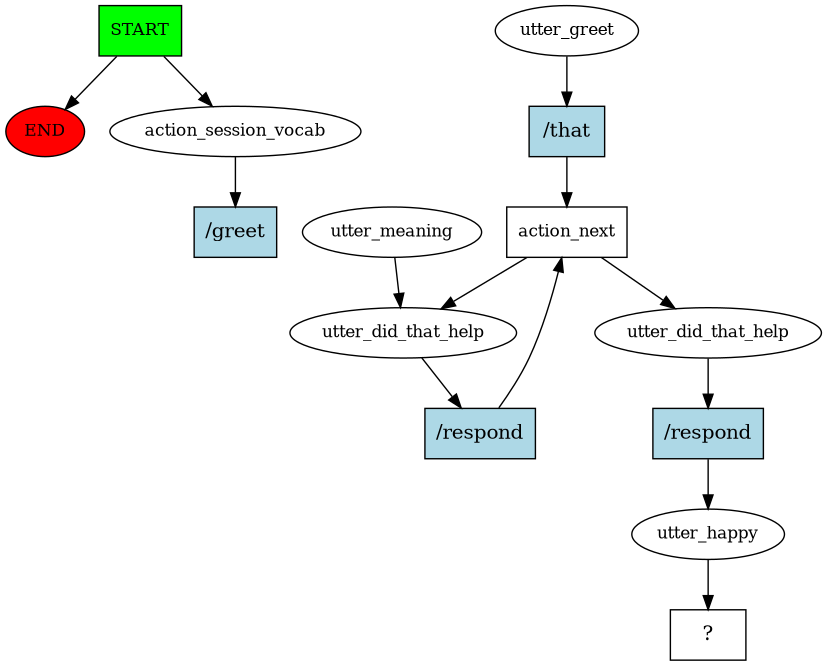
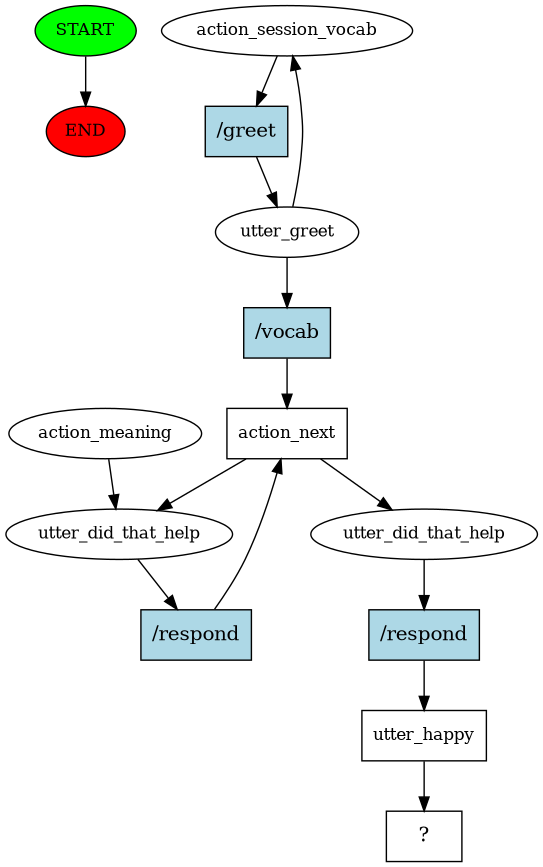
(140, 31) -> (86, 31)
(183, 76) -> (302, 139)
(567, 131) -> (287, 333)
none -> (264, 175)
(392, 232) -> (105, 434)
(708, 534) -> (424, 736)
